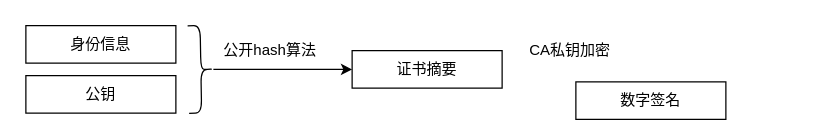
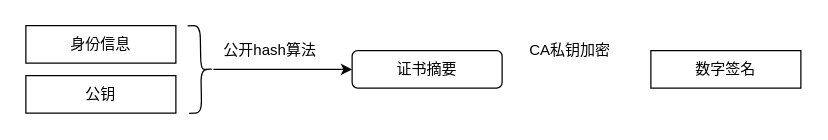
(427, 69) -> (427, 69)
(651, 101) -> (726, 69)
